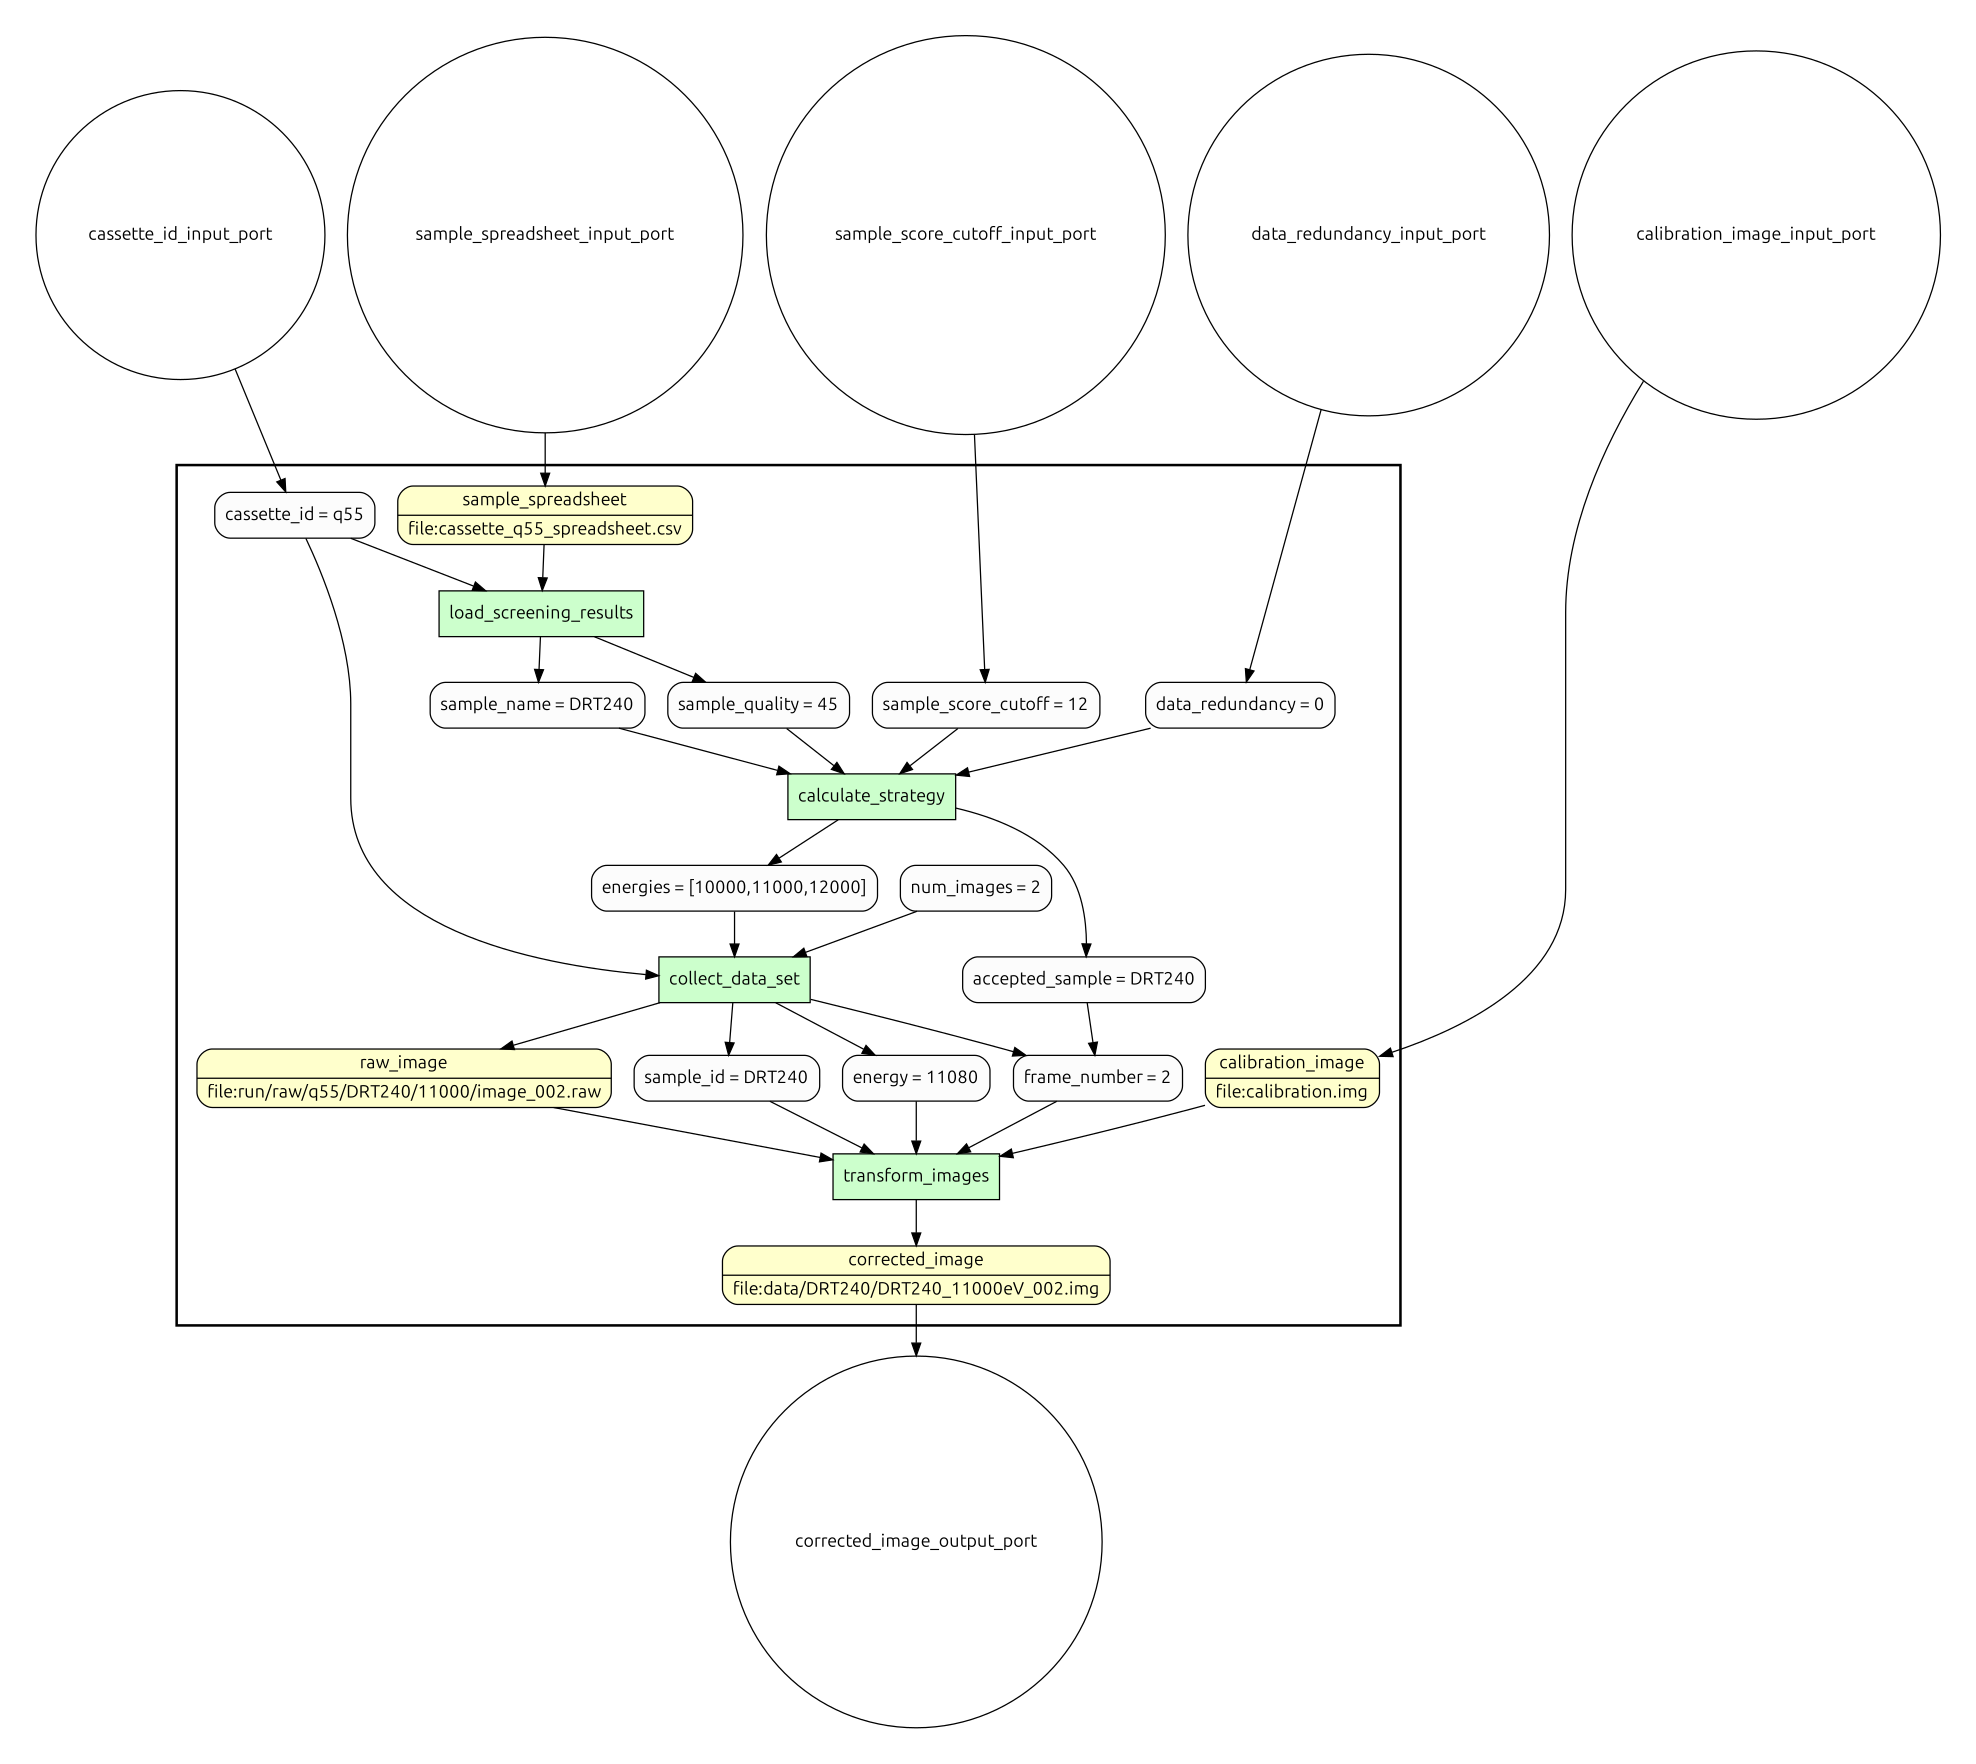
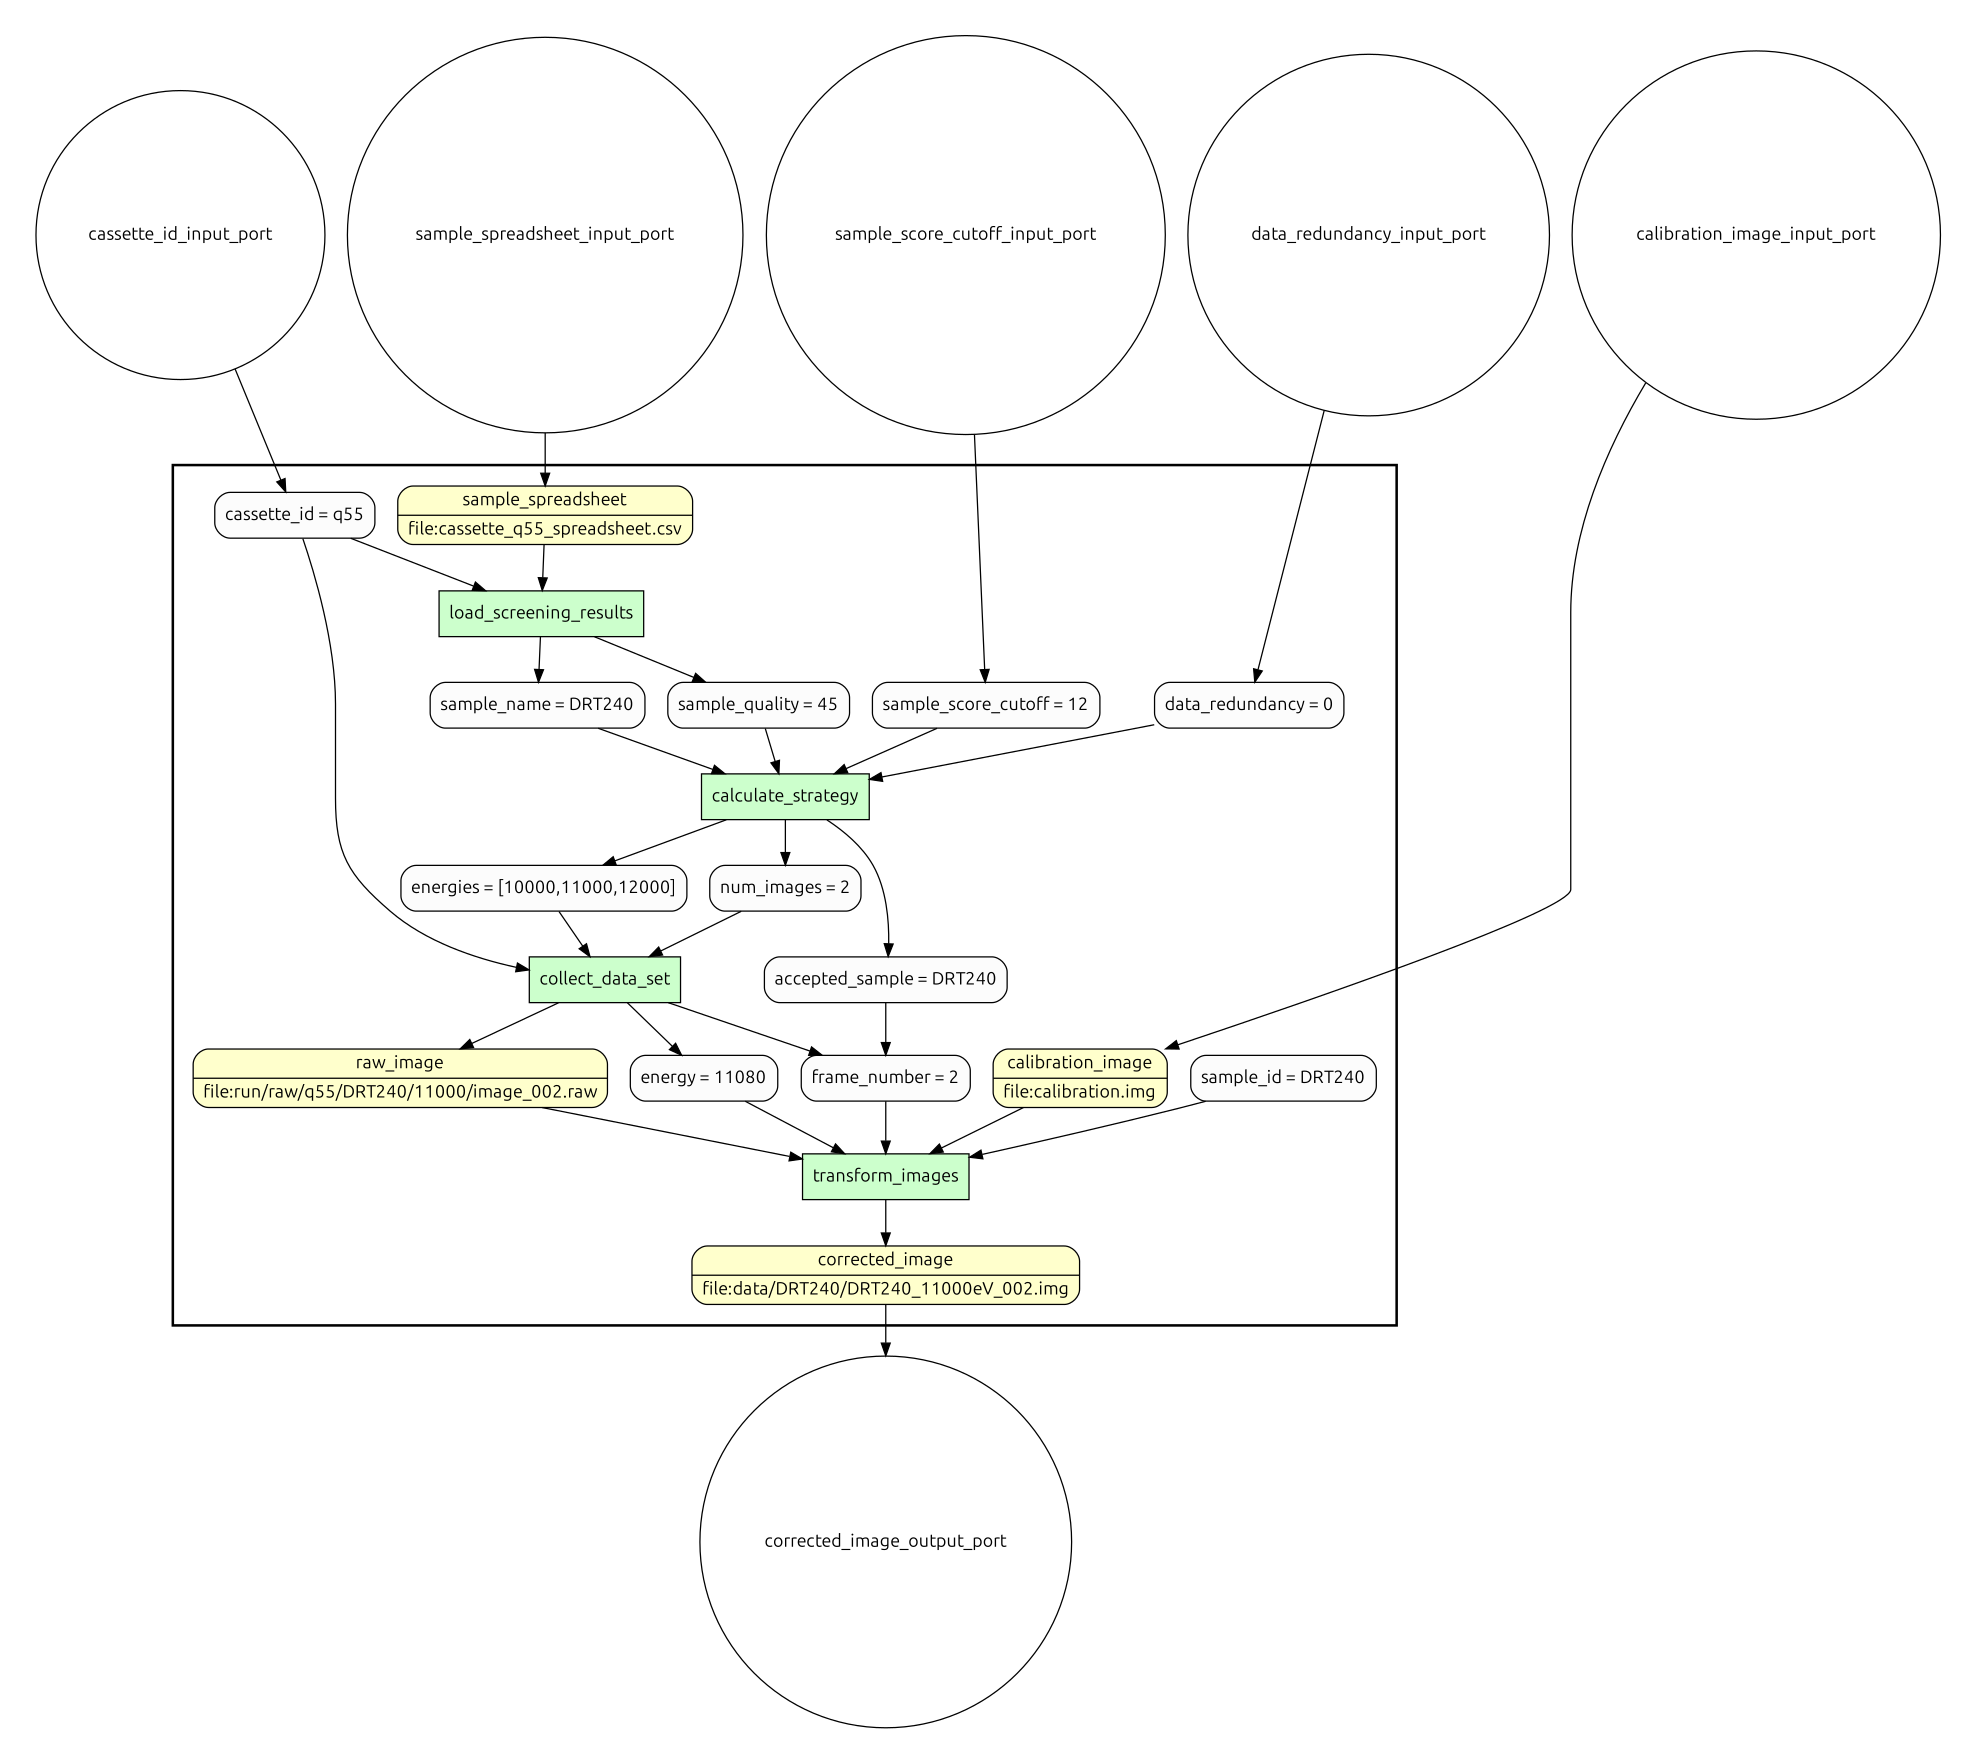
none -> (785, 836)
(731, 1023) -> none
